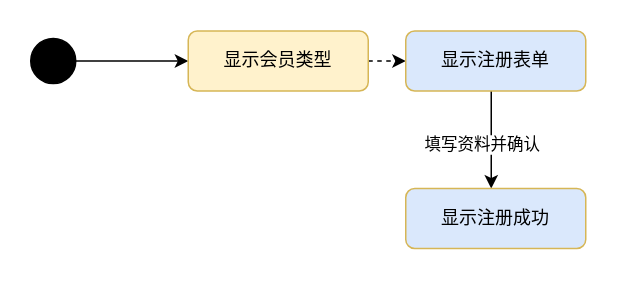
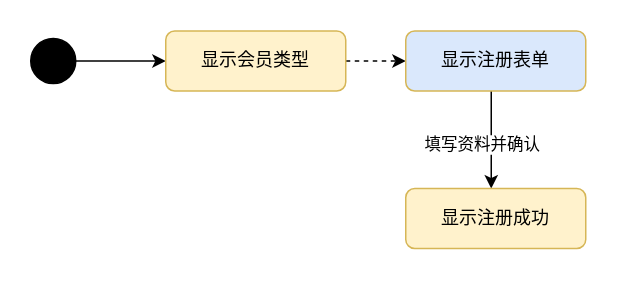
(278, 61) -> (256, 61)
(496, 218) -> (496, 218)
